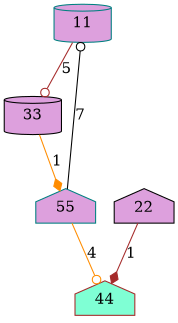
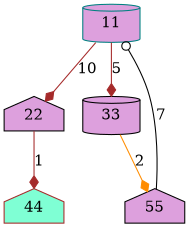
(60, 66) -> (111, 63)
none -> (75, 67)
(57, 162) -> (140, 162)
(66, 208) -> (155, 208)
(83, 249) -> none
